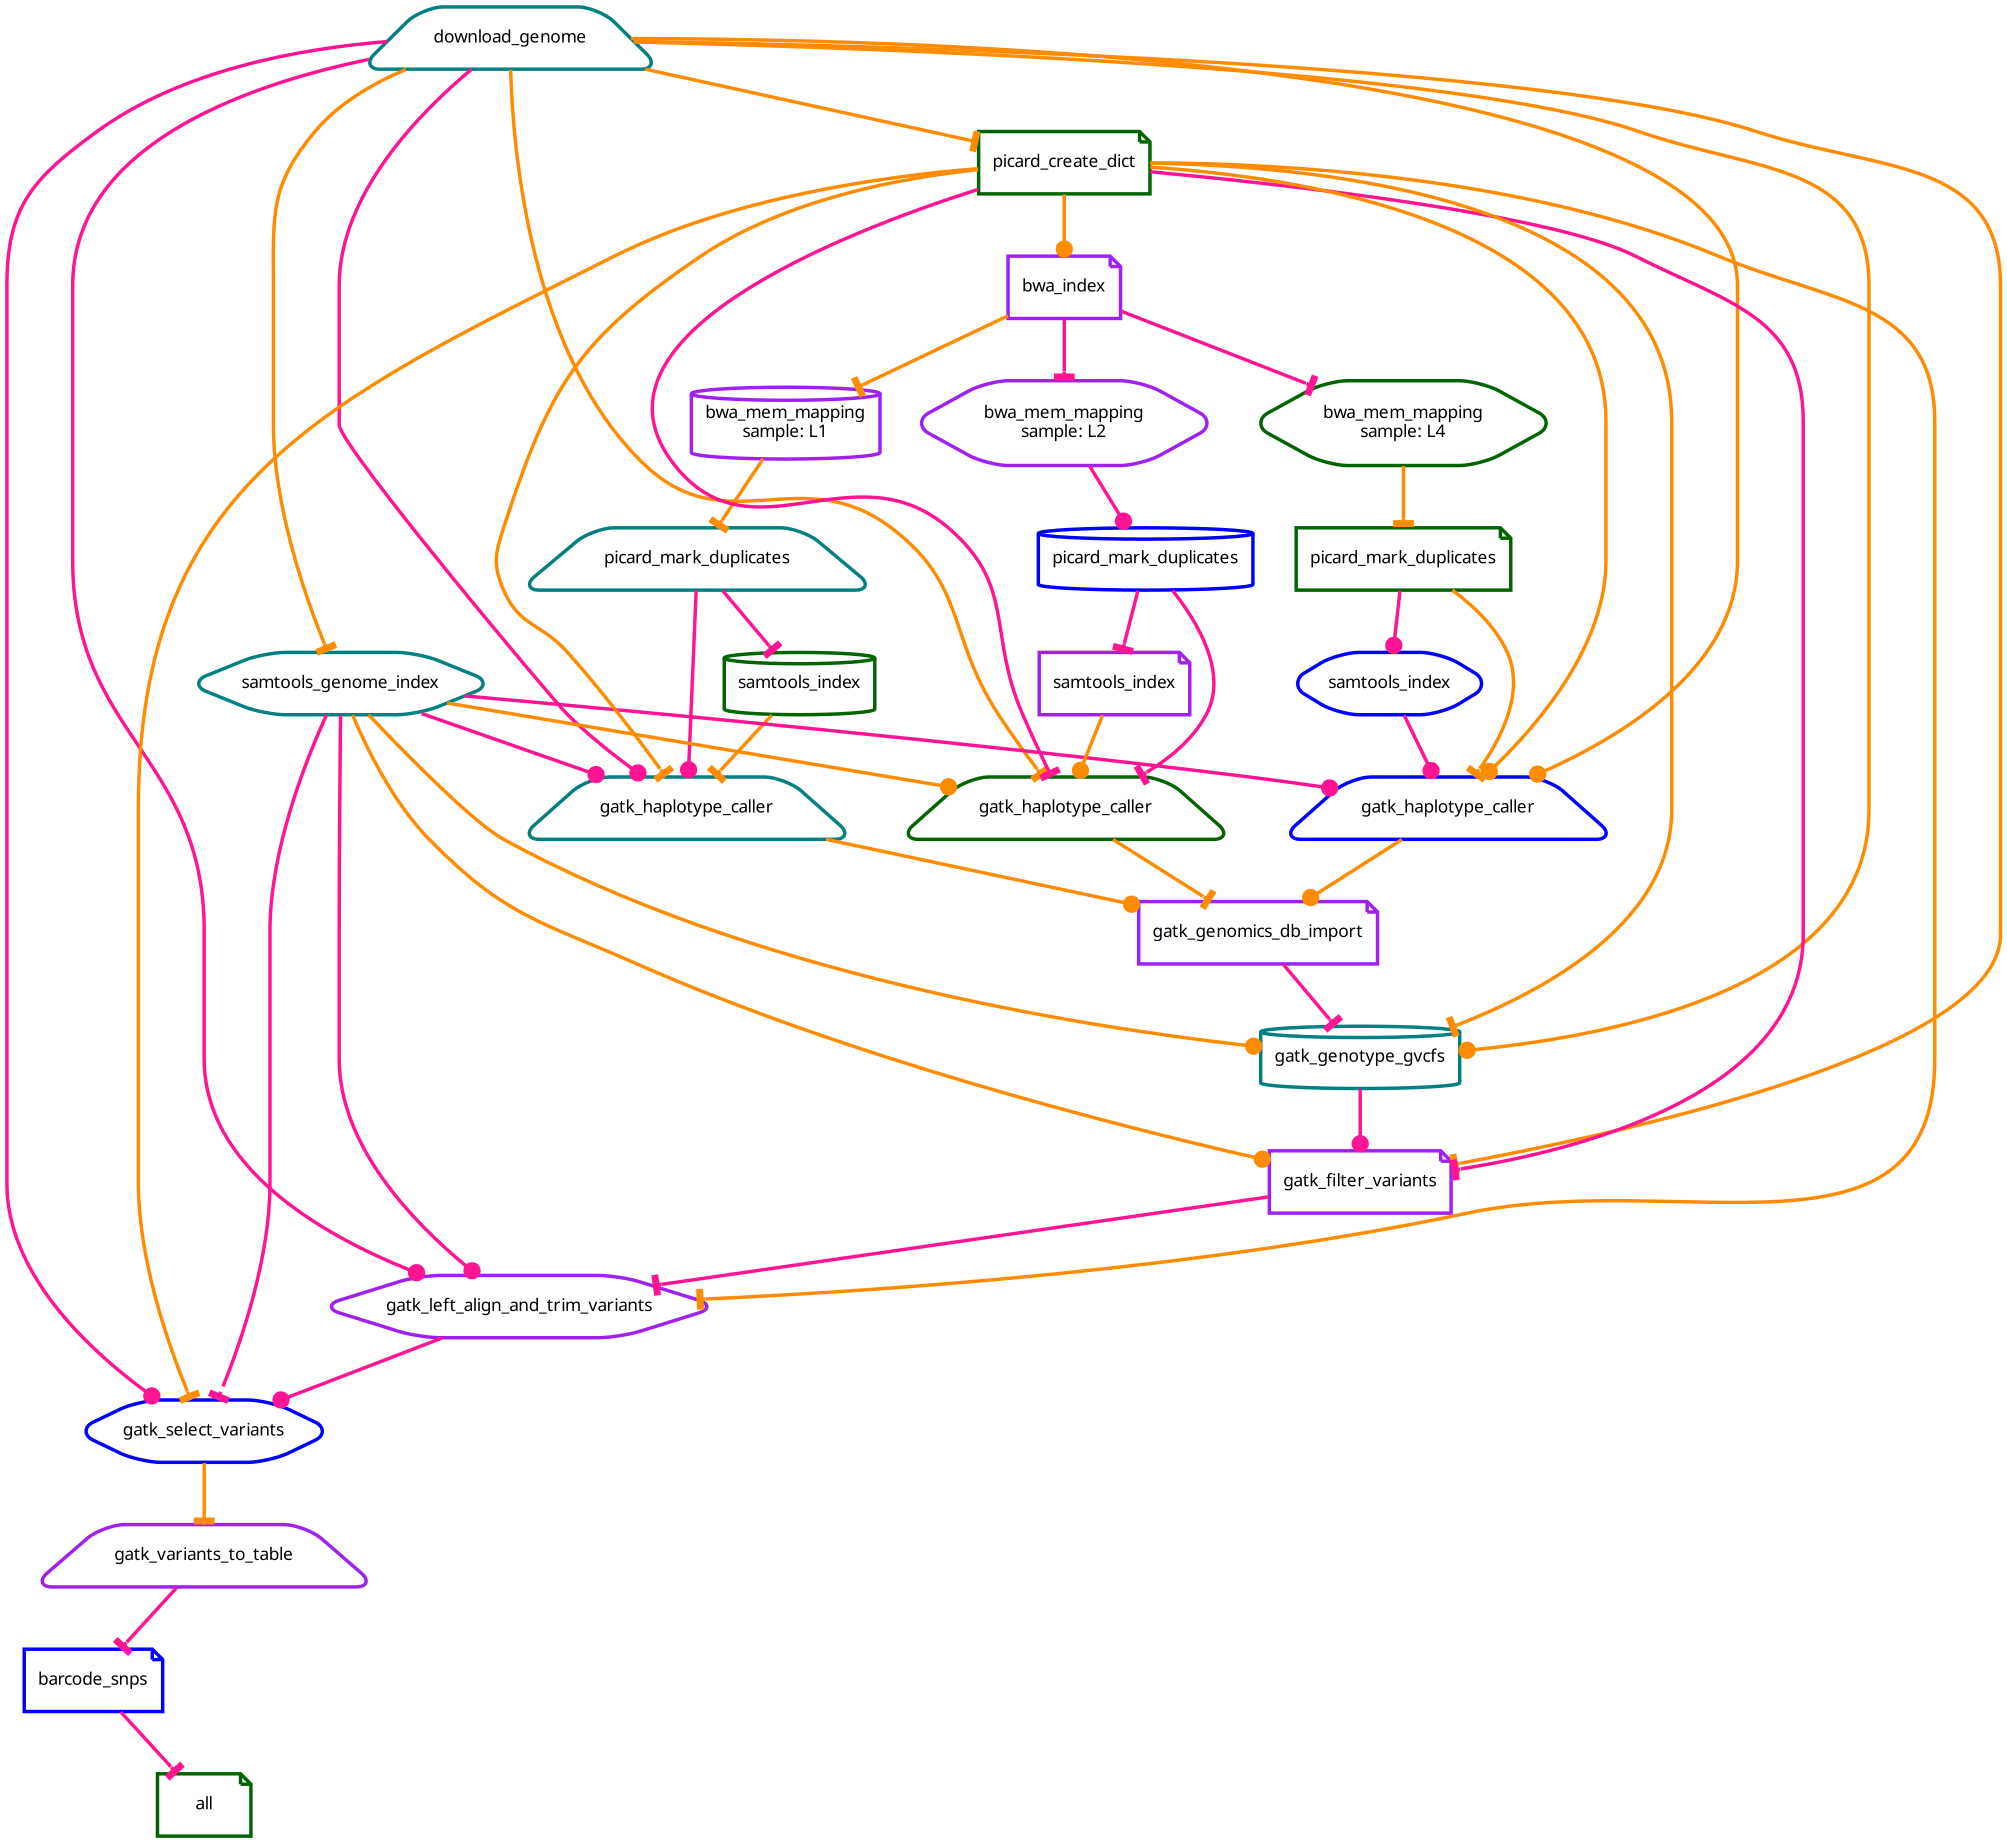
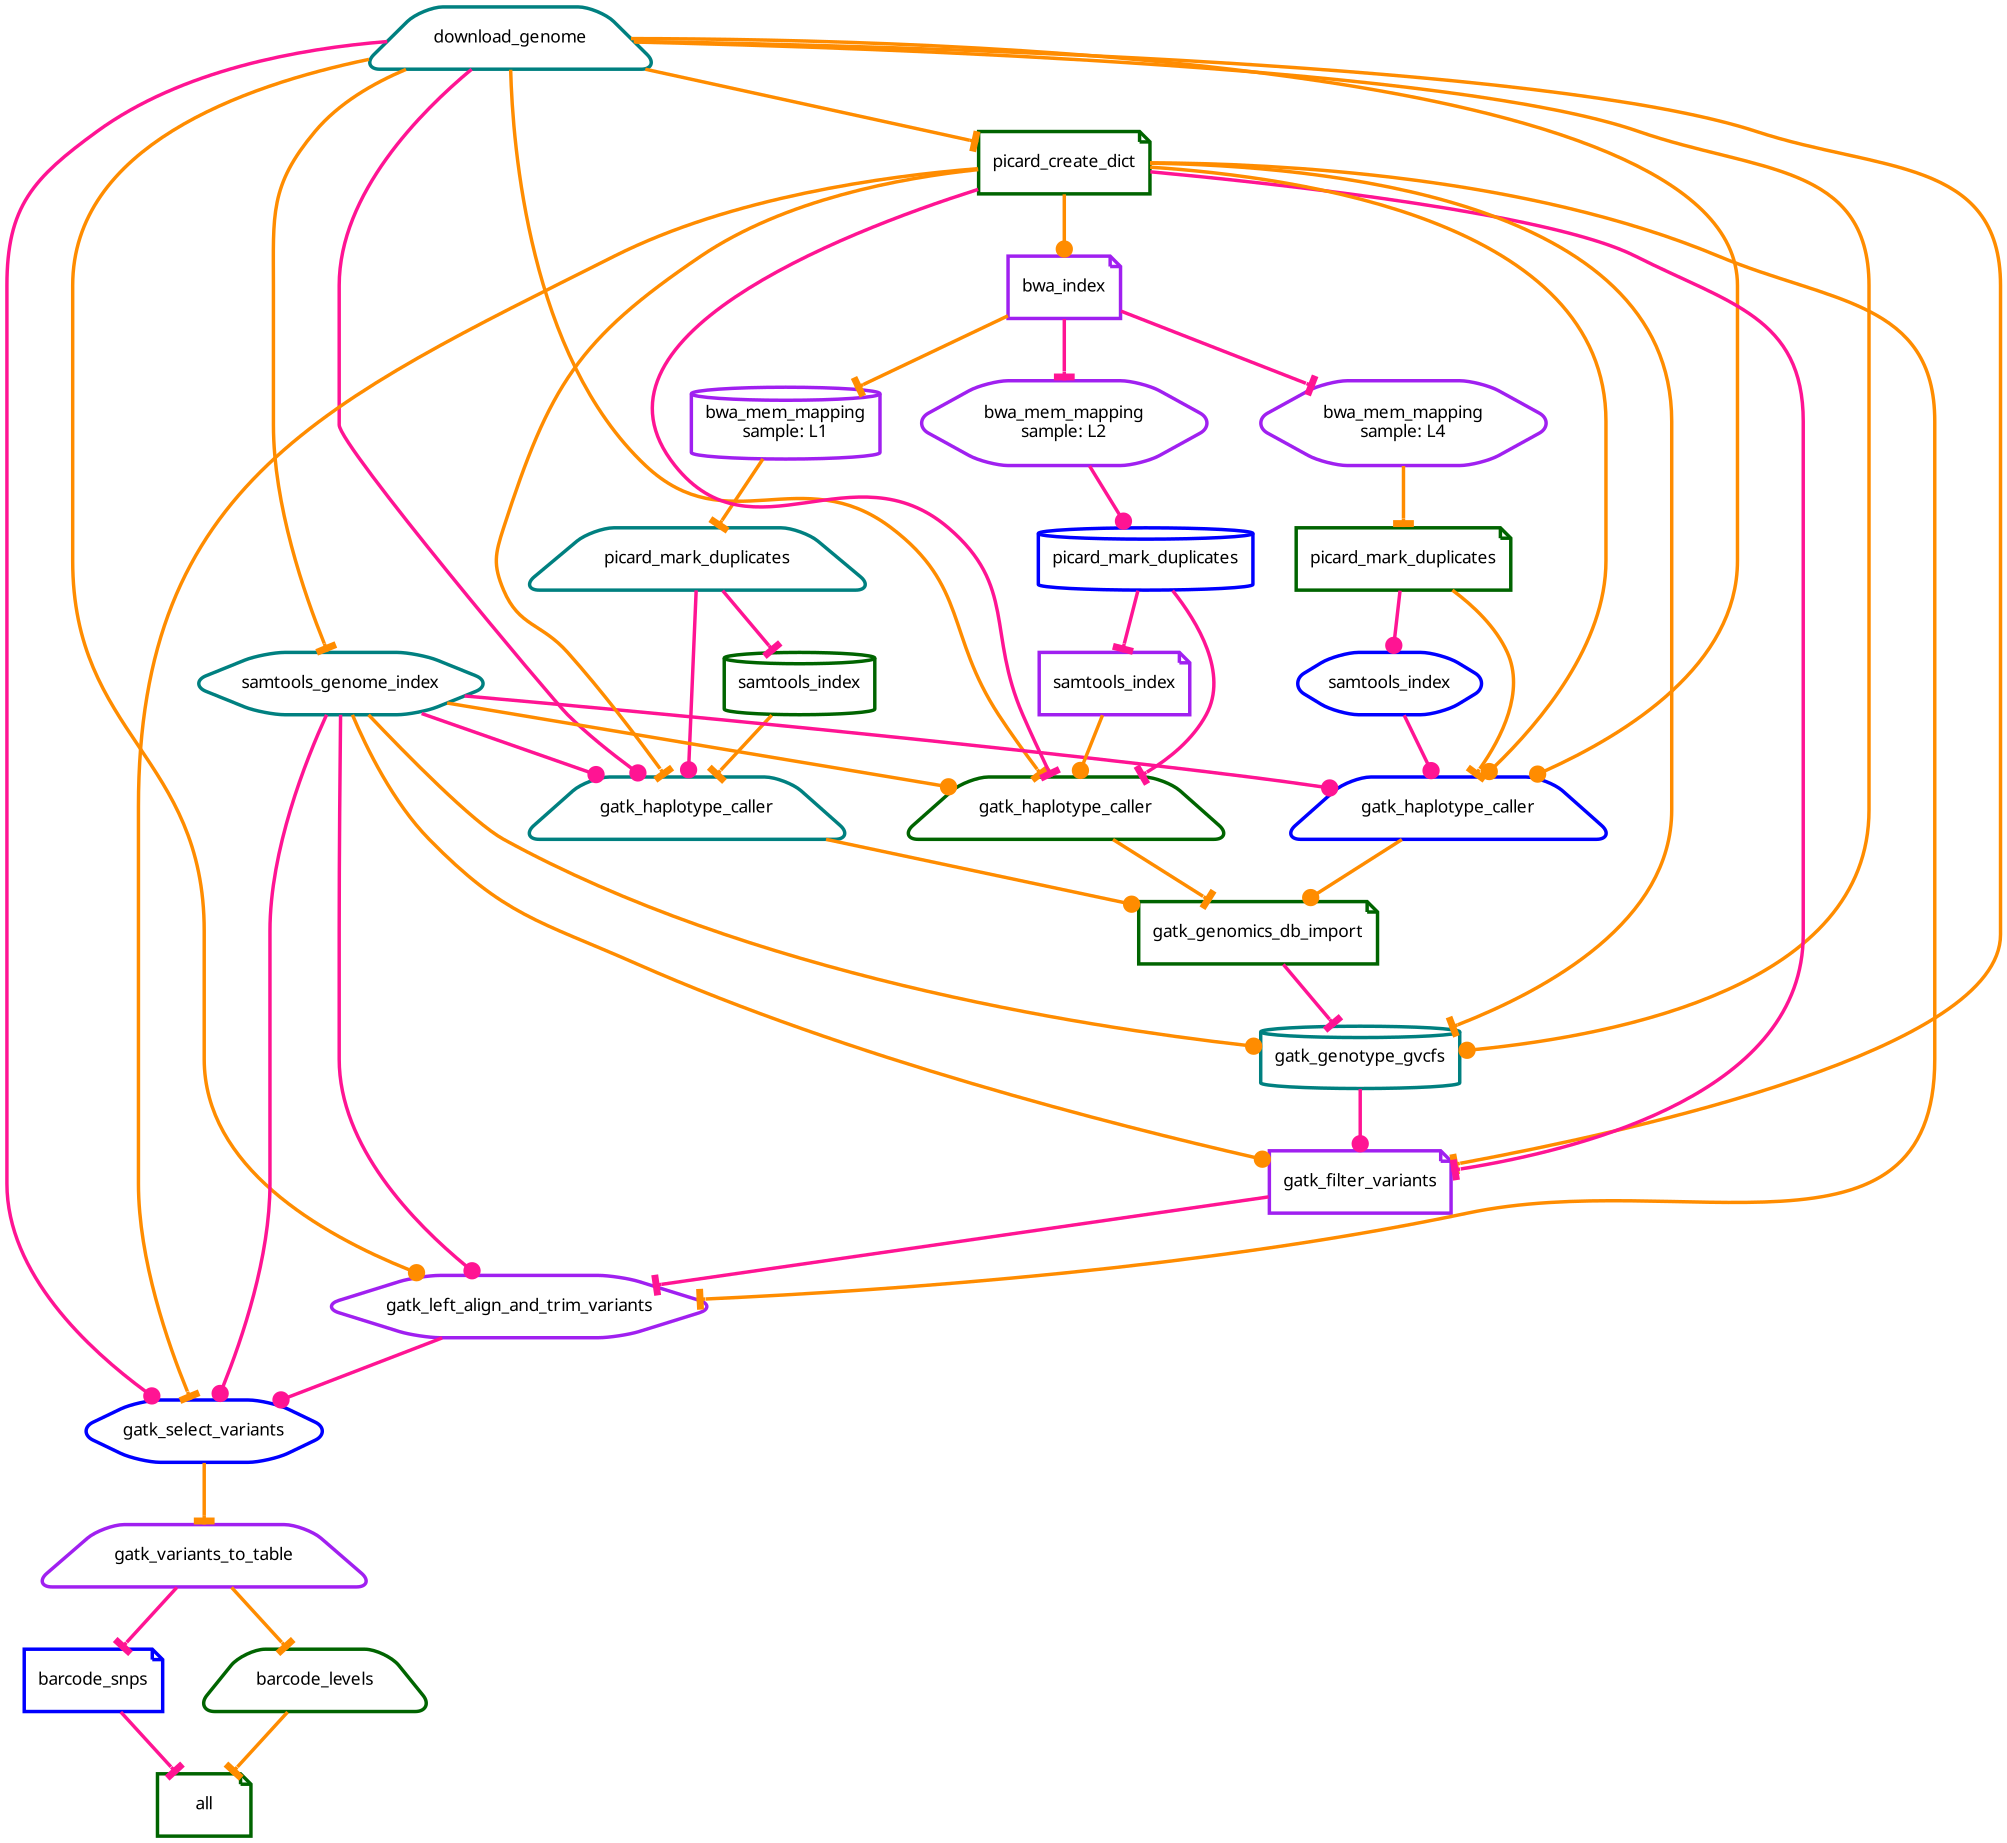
(1403, 423) -> (1403, 423)
(85, 641) -> (85, 641)
(1258, 933) -> (1258, 933)
(270, 1050) -> (270, 1050)
none -> (315, 1680)
